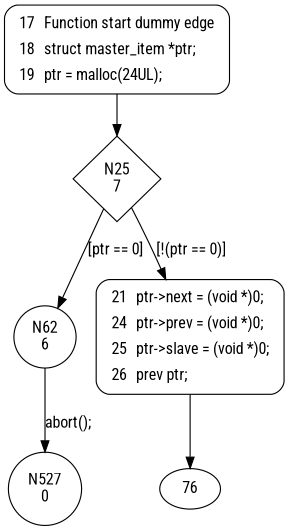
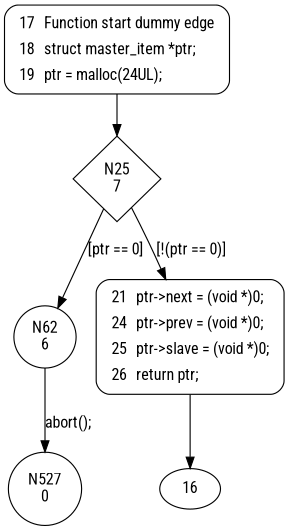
(162, 375) -> (168, 375)
(190, 489) -> (190, 489)
